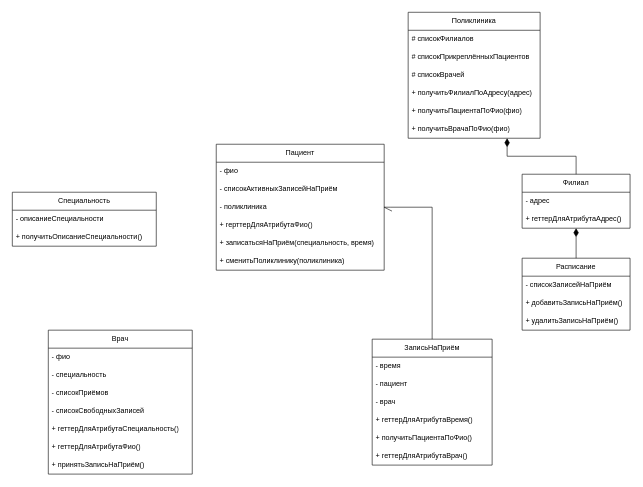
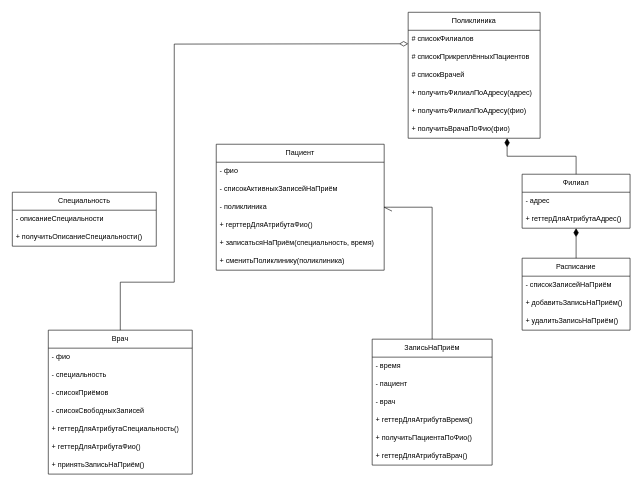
none -> (174, 102)
(467, 111) -> (469, 111)
